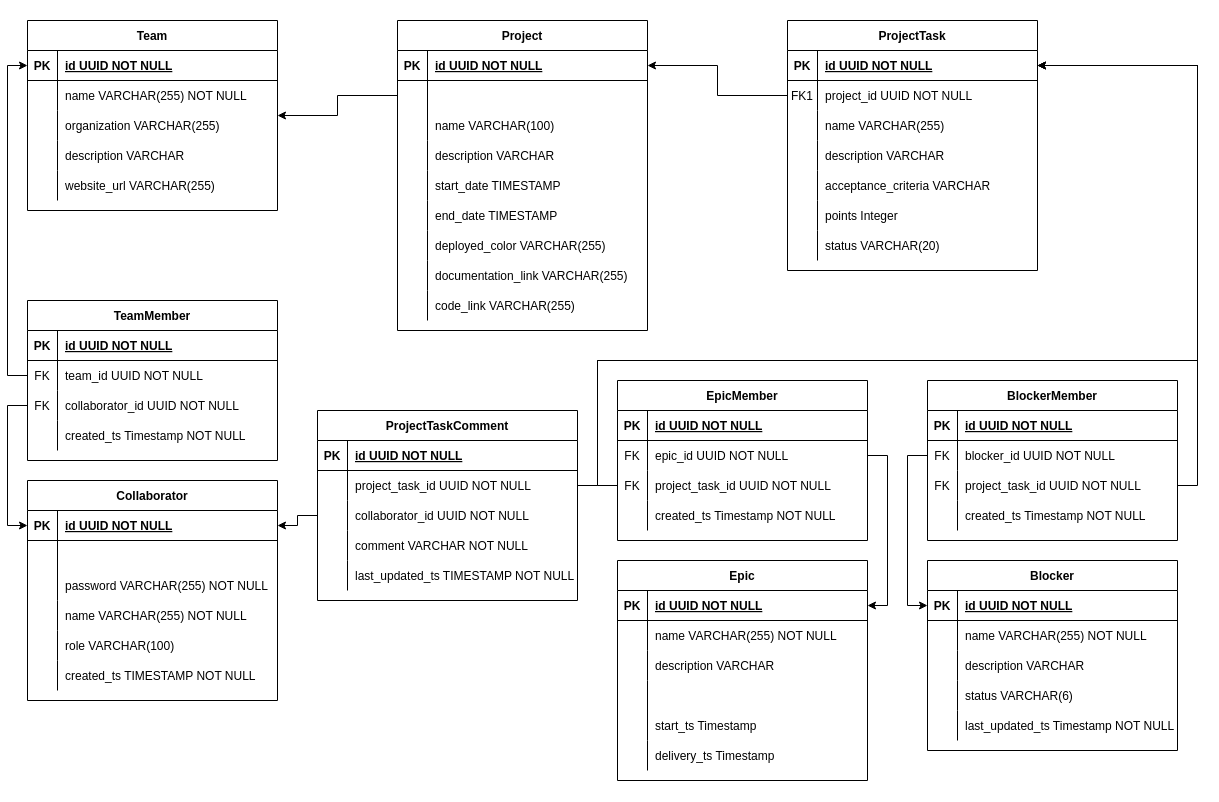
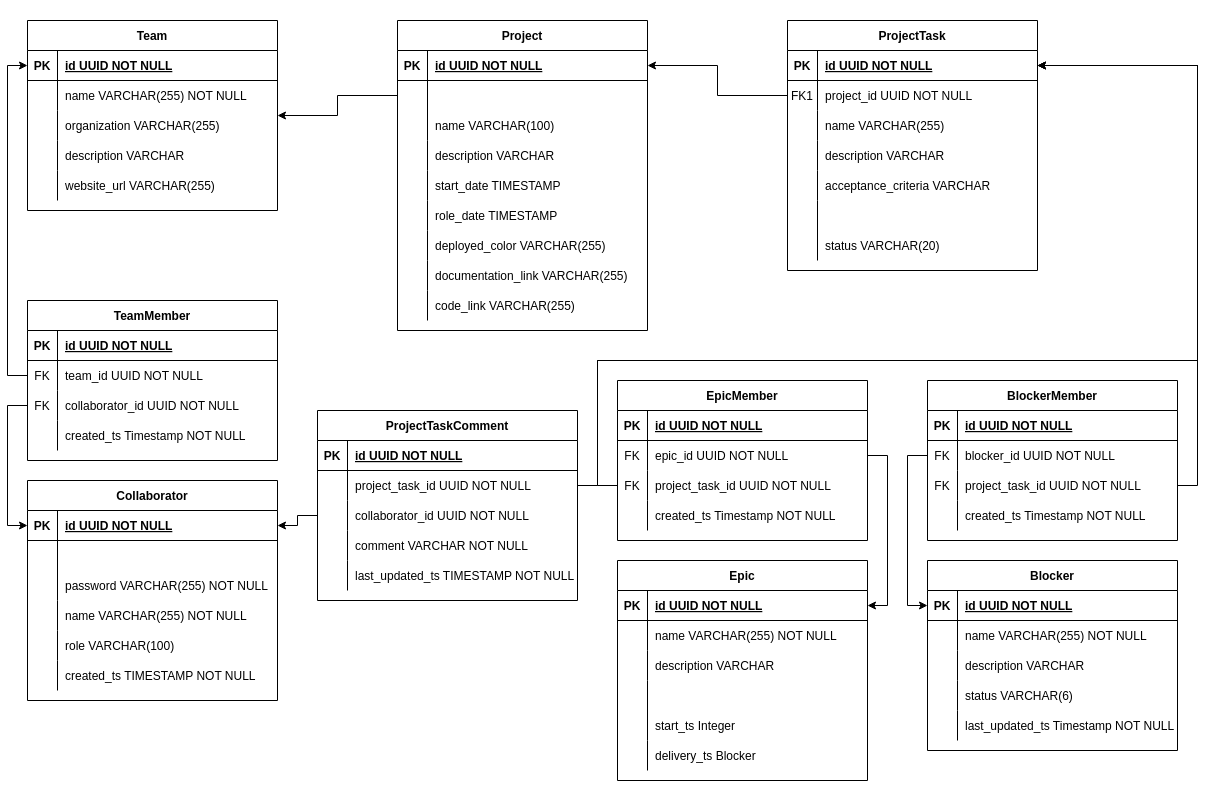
(494, 216) -> (496, 216)
(928, 216) -> none
(712, 726) -> (707, 726)
(719, 756) -> (713, 756)
